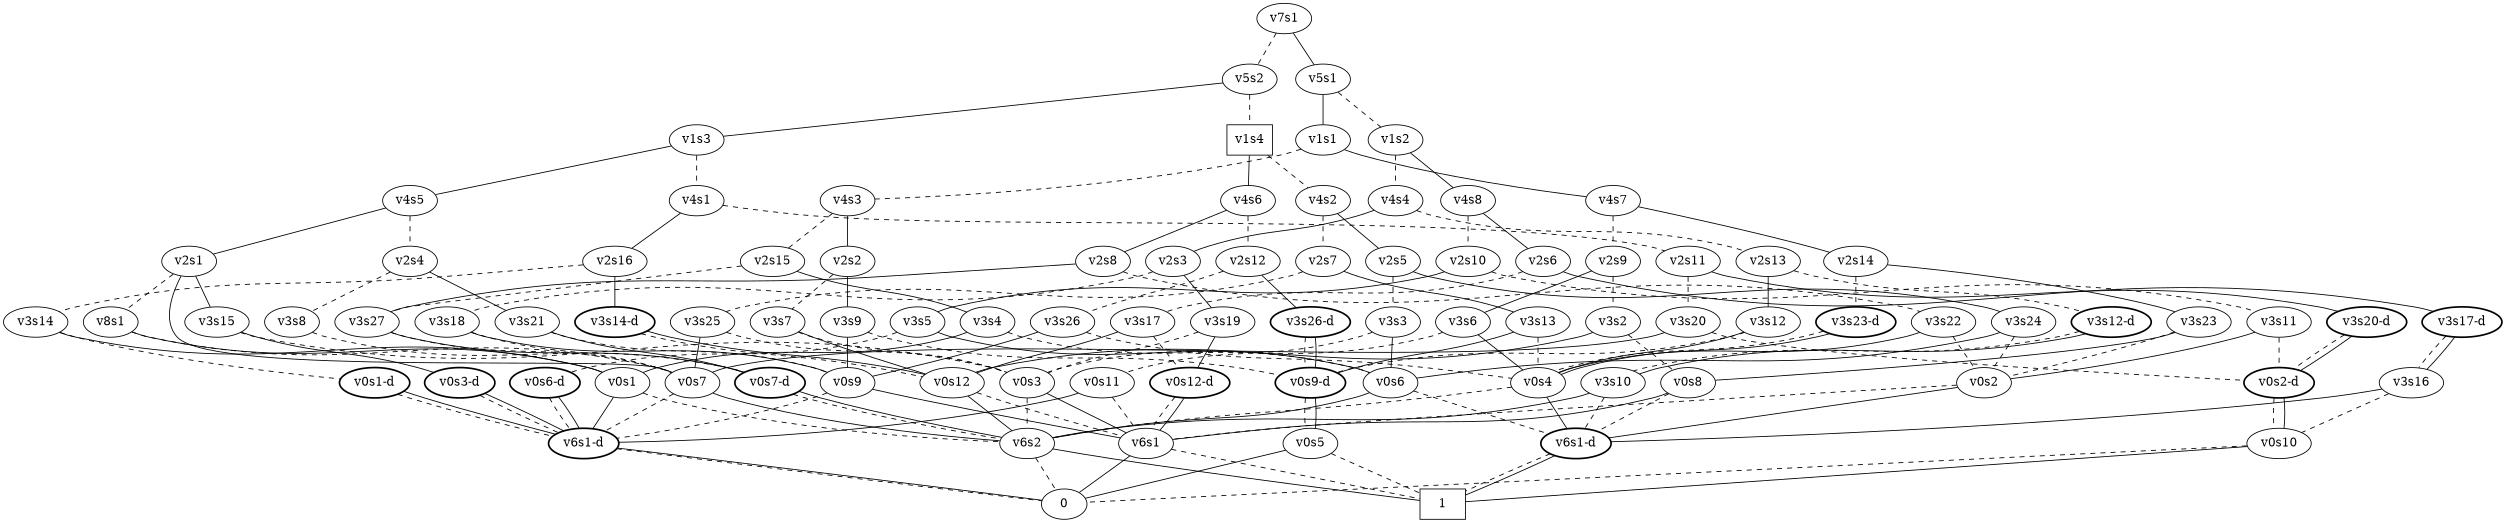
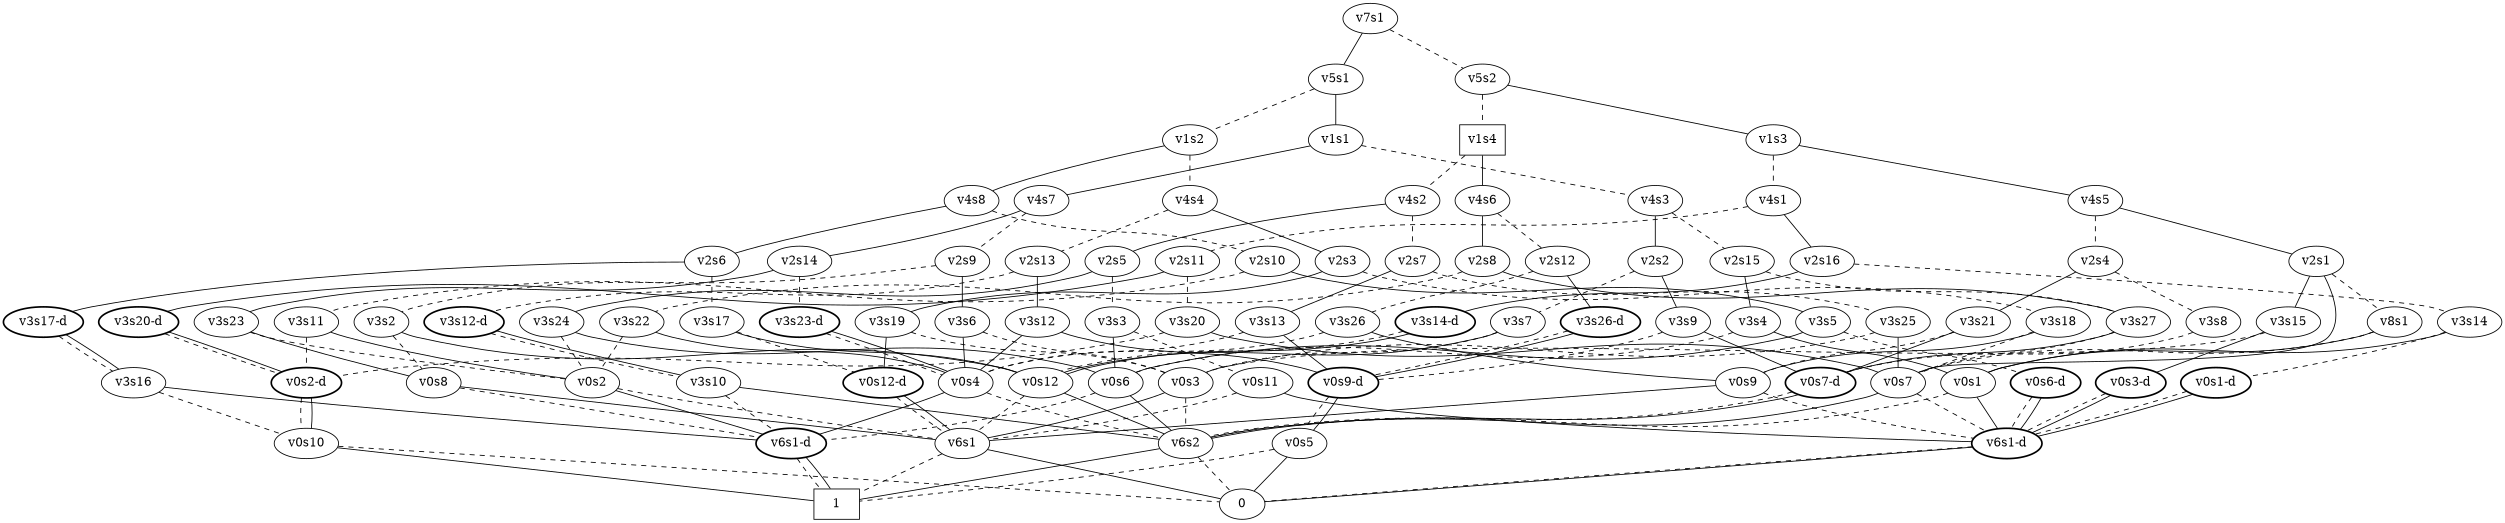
(848, 352) -> (1764, 358)
(1551, 354) -> (1189, 353)
